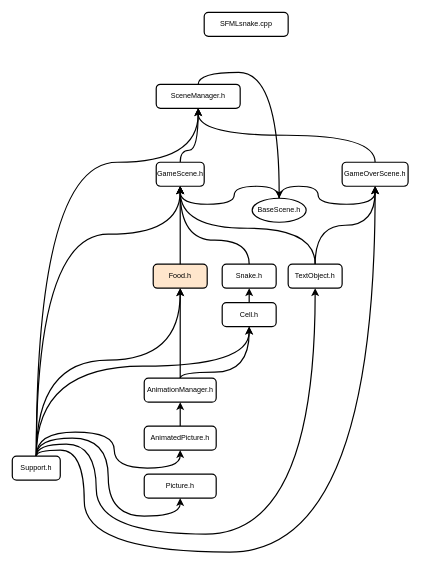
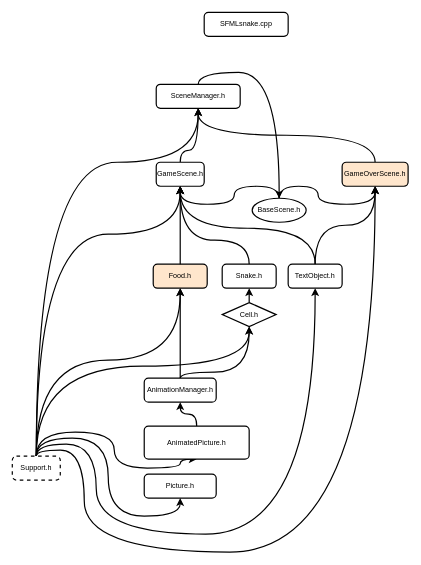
(375, 174) -> (375, 174)
(249, 315) -> (249, 315)
(180, 438) -> (197, 443)
(36, 468) -> (36, 468)
